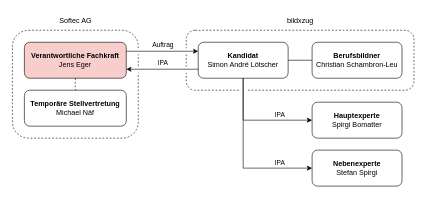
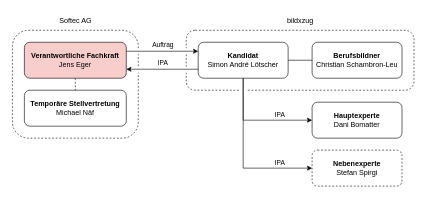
(357, 120) -> (357, 120)
(357, 168) -> (357, 168)
